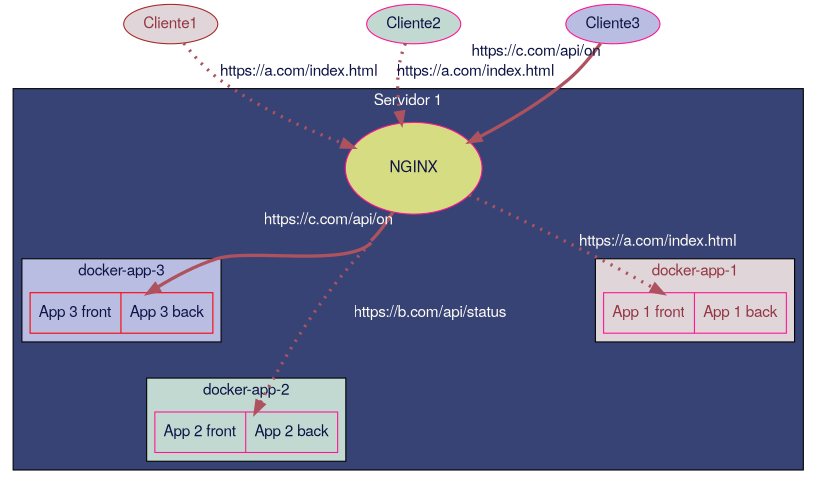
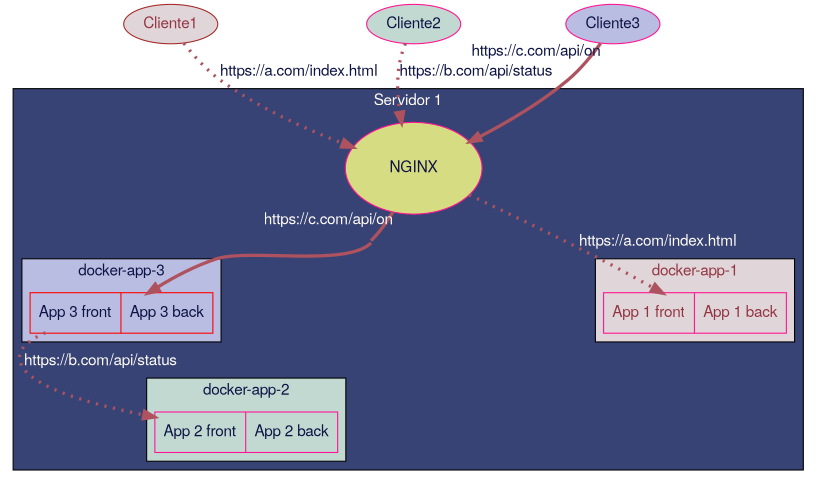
(476, 72) -> (476, 72)
(310, 319) -> (57, 391)
